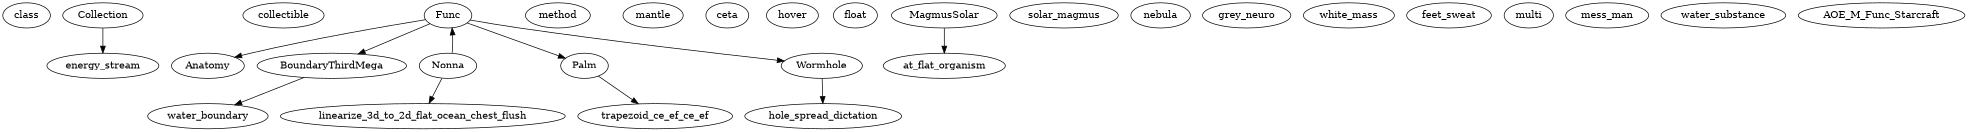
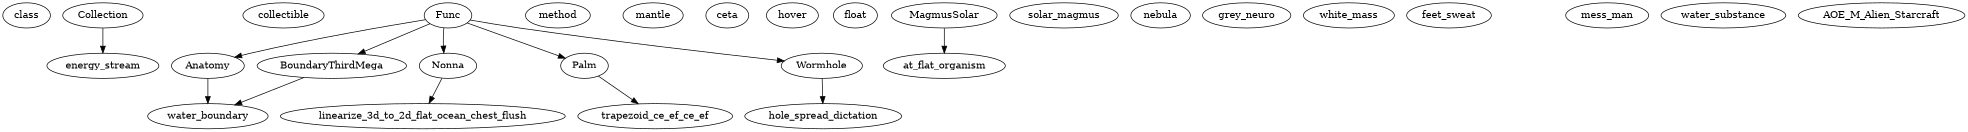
(1529, 15) -> none
(1882, 15) -> (1882, 15)
(453, 44) -> (443, 37)
none -> (208, 88)
